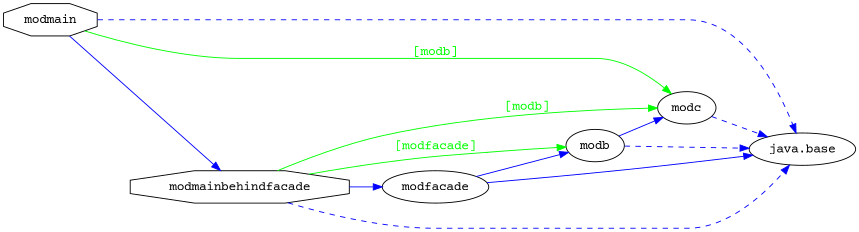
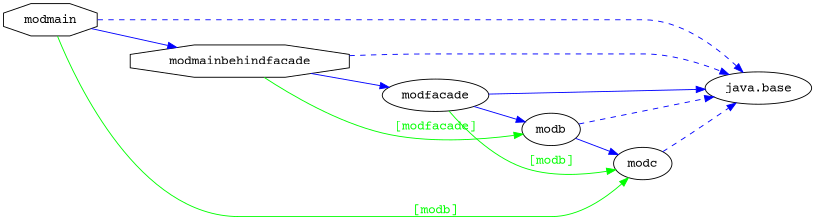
(460, 122) -> (519, 166)
